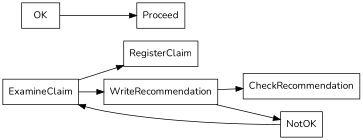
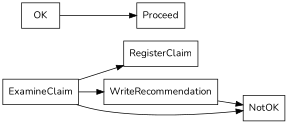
(302, 86) -> none
(182, 121) -> (156, 115)
